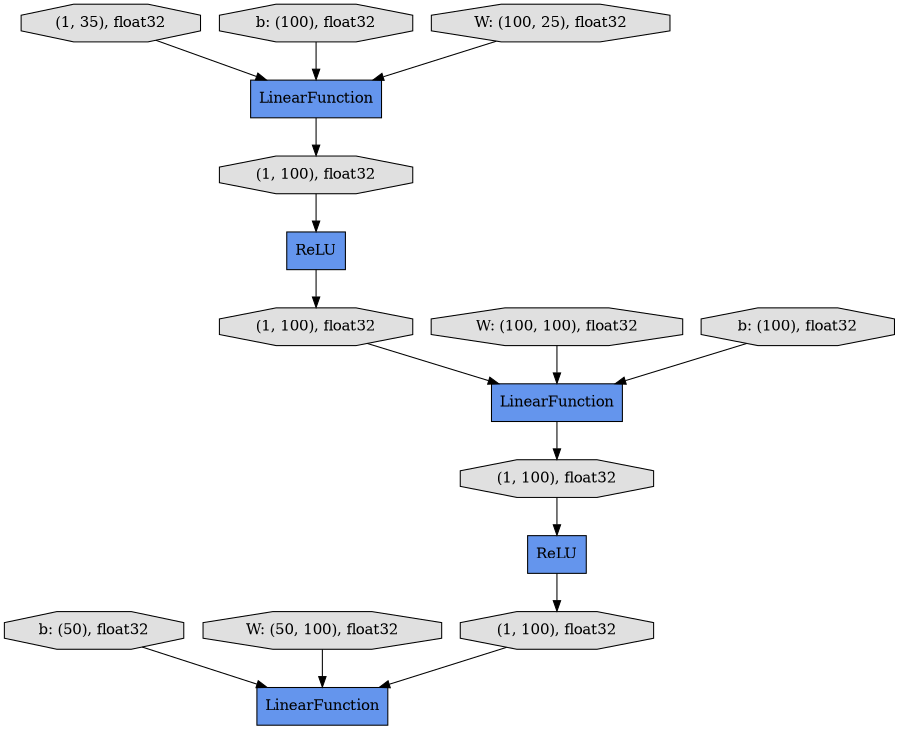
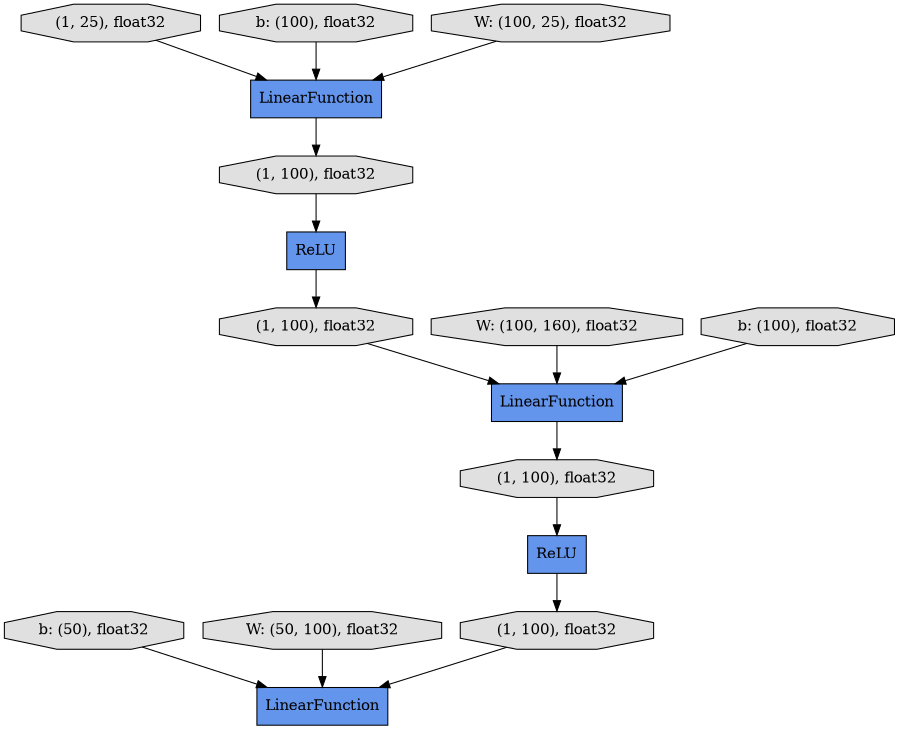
(111, 23) -> (111, 23)
(557, 327) -> (557, 327)
